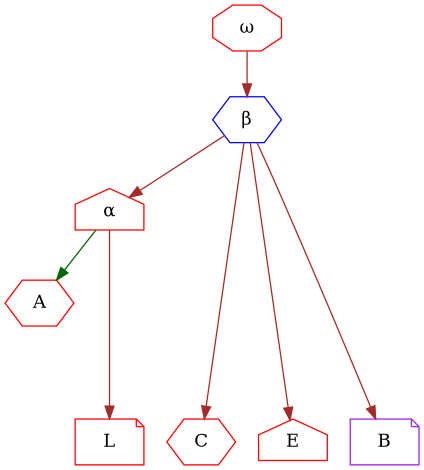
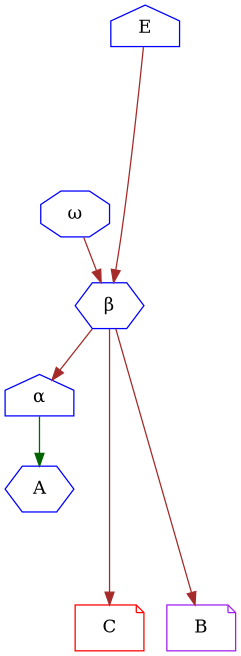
(247, 28) -> (75, 214)
(110, 211) -> (39, 397)
(269, 275) -> (131, 159)
(39, 303) -> (39, 489)
(110, 442) -> none
(201, 442) -> (110, 628)
(293, 442) -> (145, 28)
